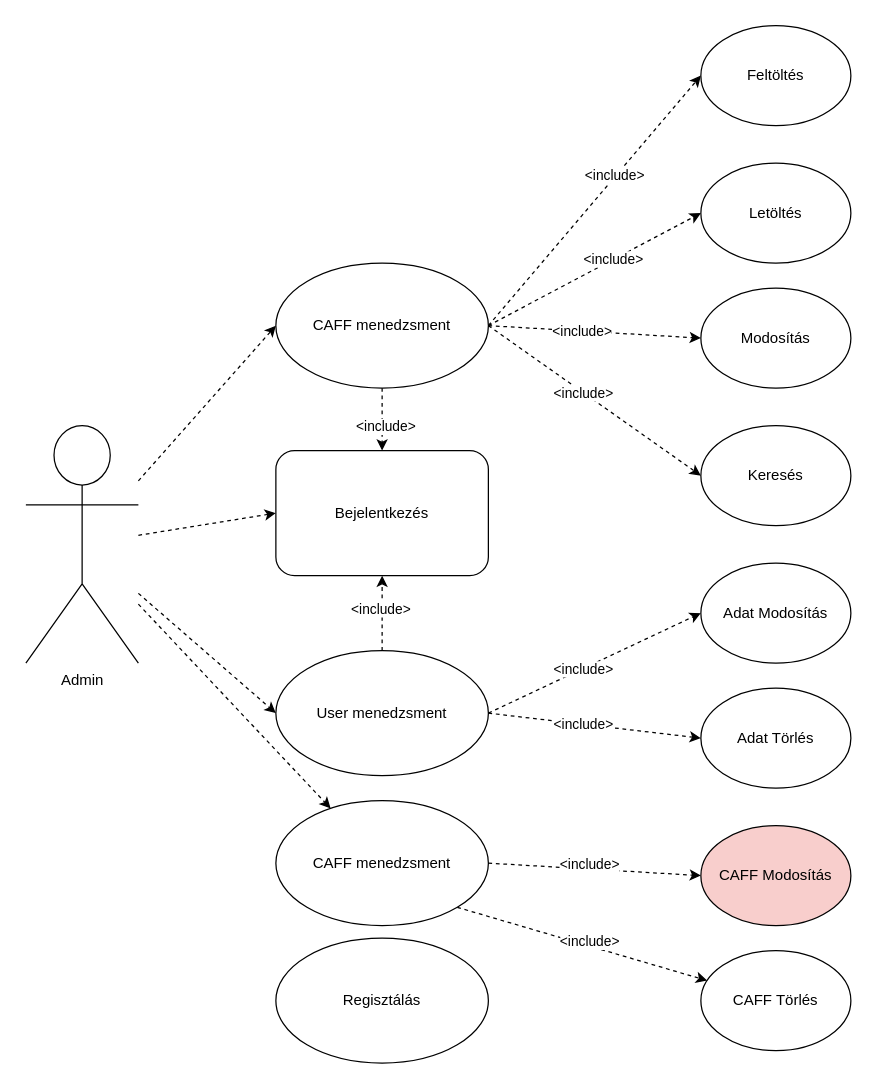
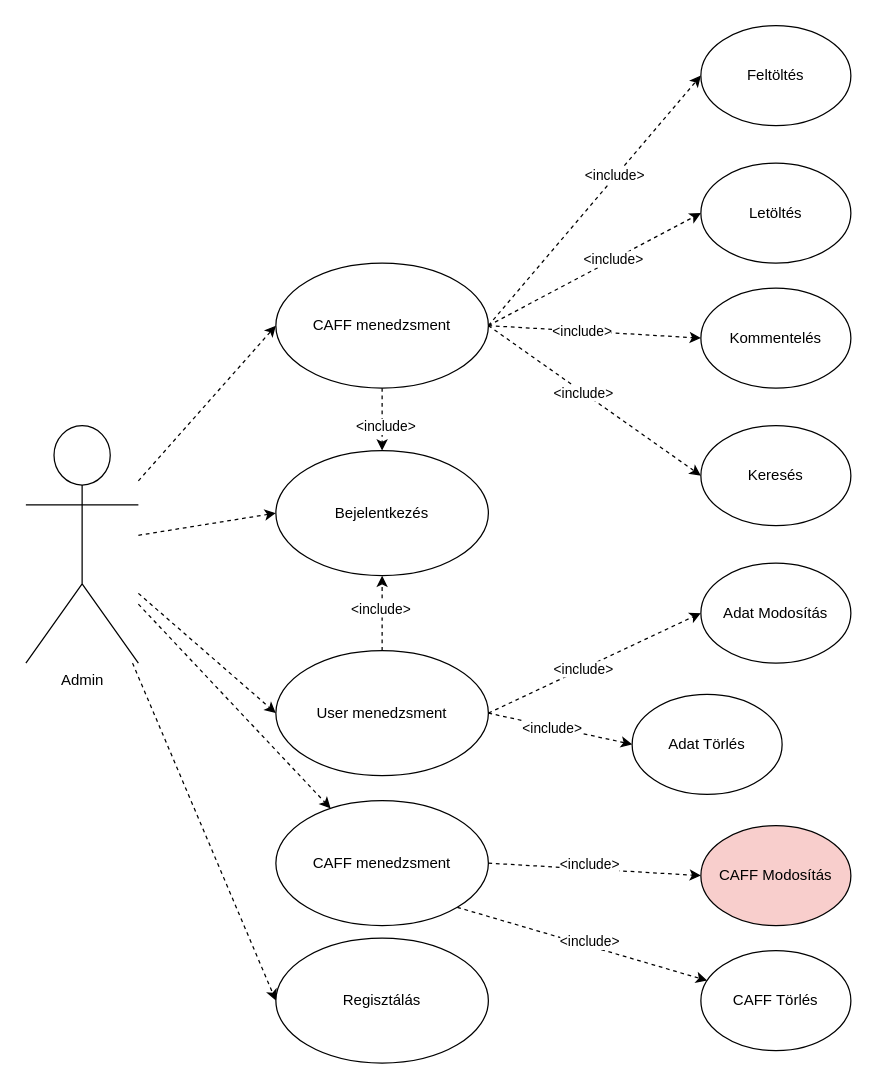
(776, 338) -> (776, 338)
(382, 513) -> (382, 513)
(776, 738) -> (707, 744)
none -> (202, 828)
